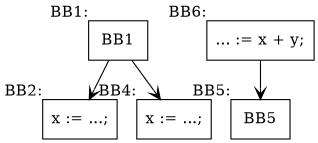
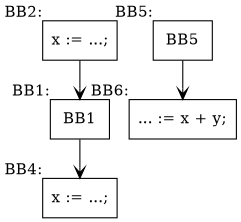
(101, 75) -> (80, 75)
(260, 75) -> (183, 75)
